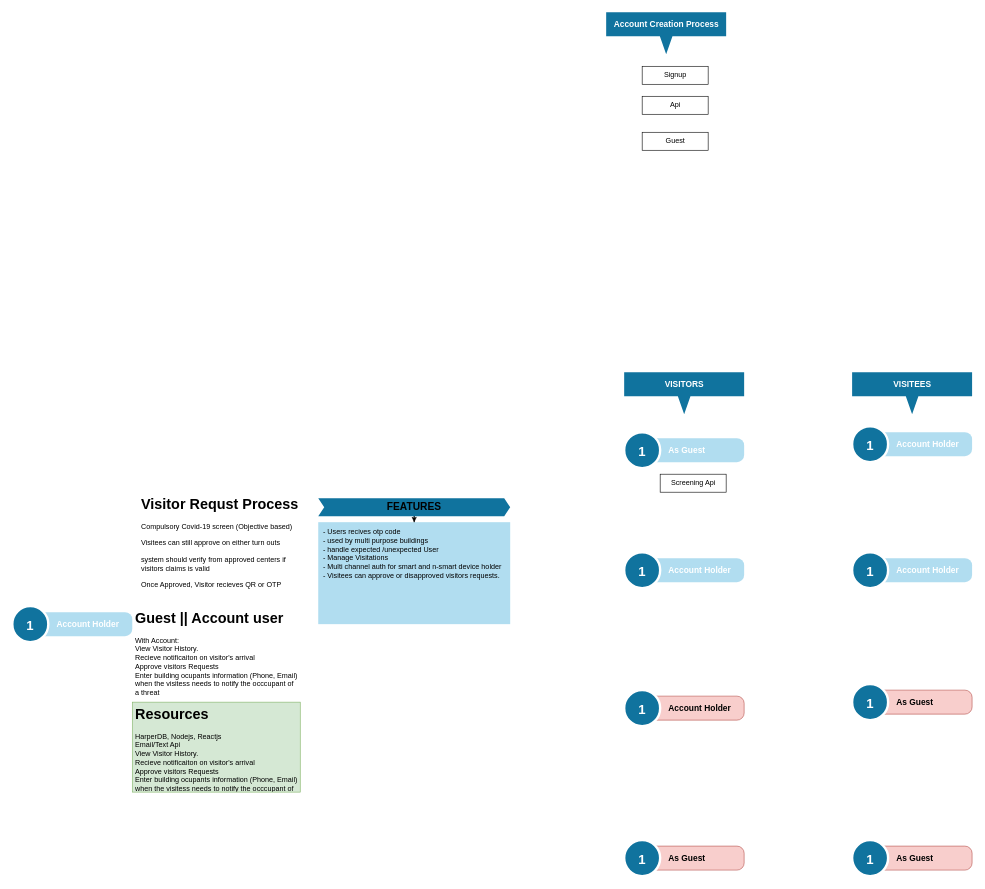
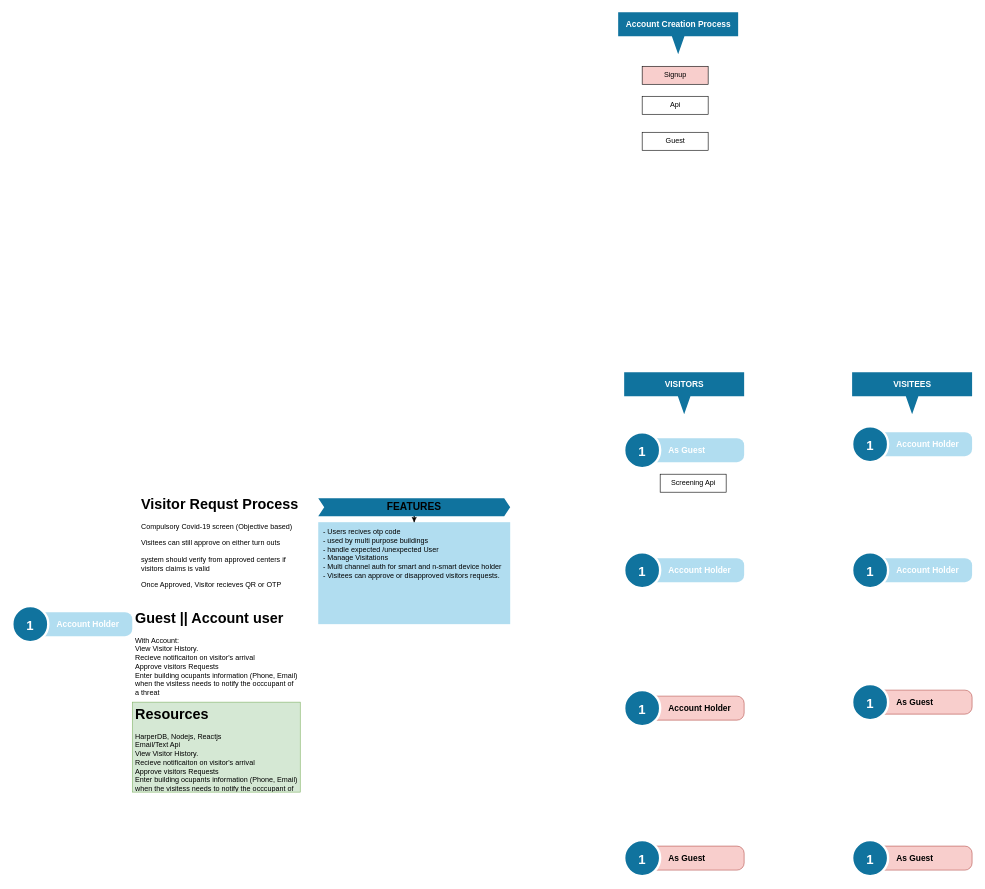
(666, 33) -> (678, 33)
(675, 75) -> (675, 75)
